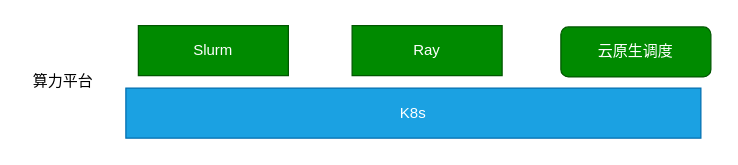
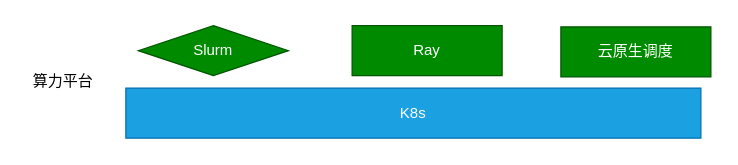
(213, 51) -> (213, 51)
(636, 52) -> (636, 52)
